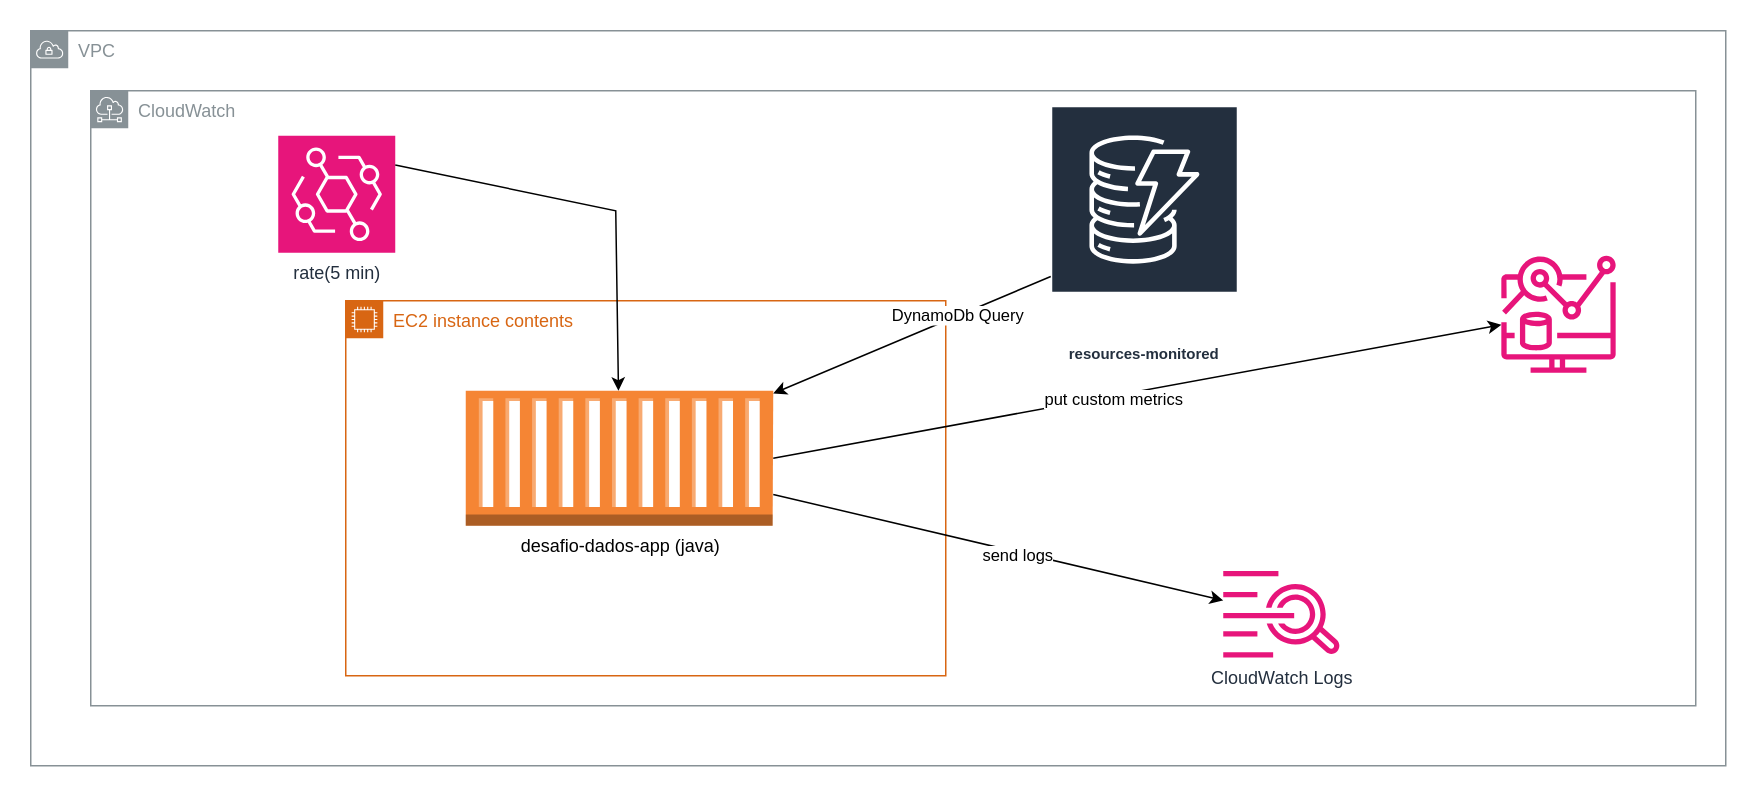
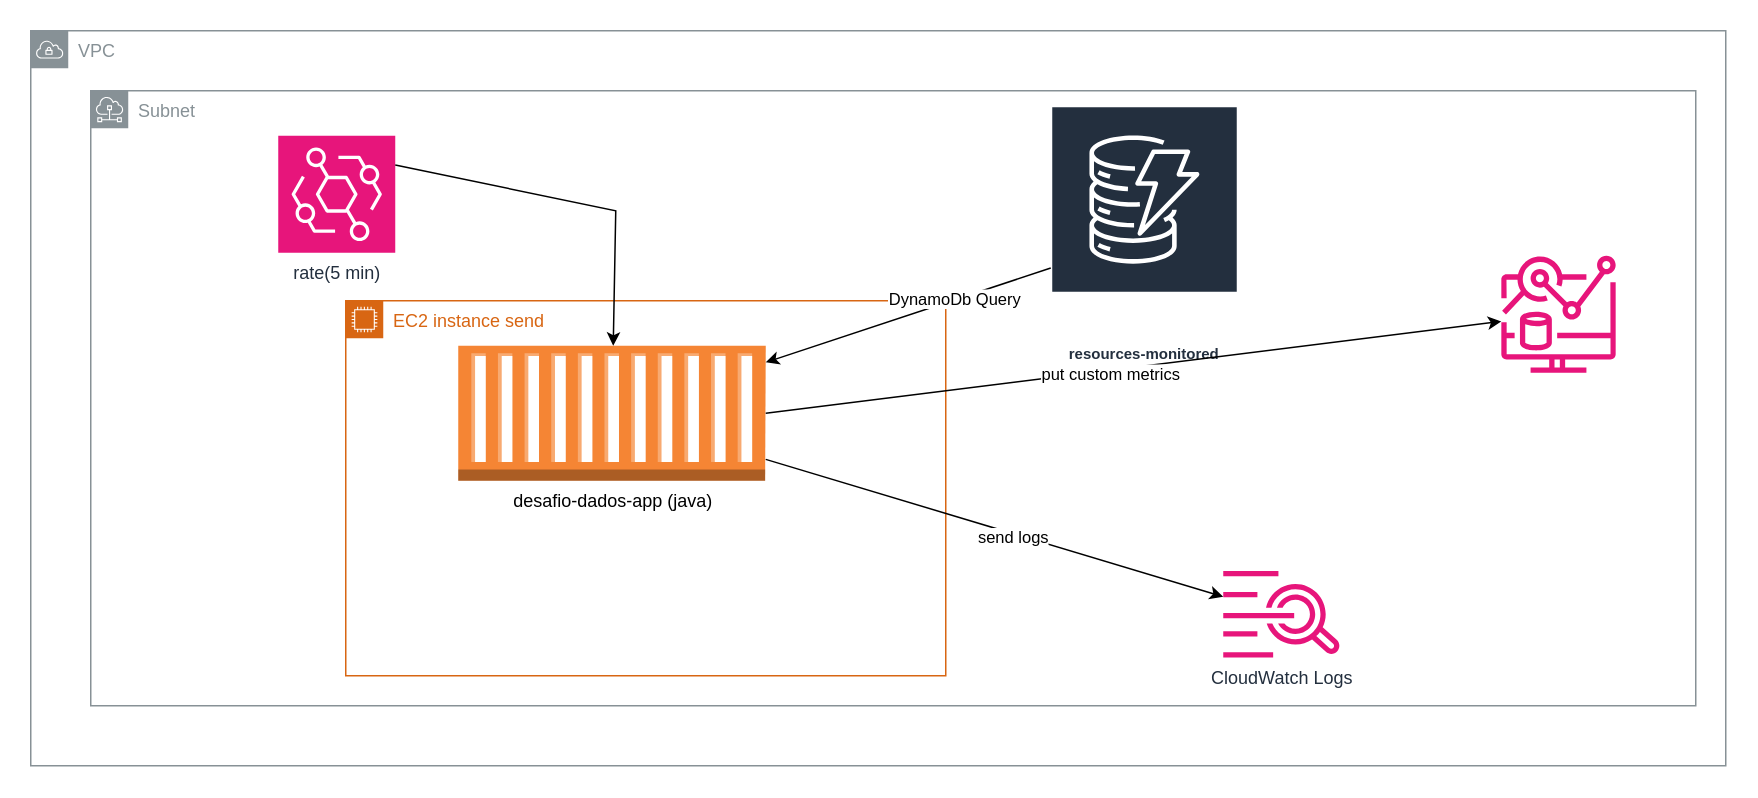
(187, 112) -> (169, 112)
(493, 322) -> (472, 322)
(620, 458) -> (612, 413)
